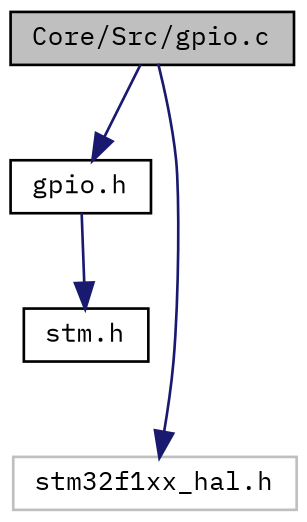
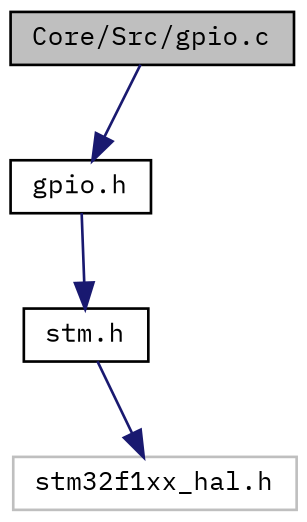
(178, 247) -> (115, 397)
